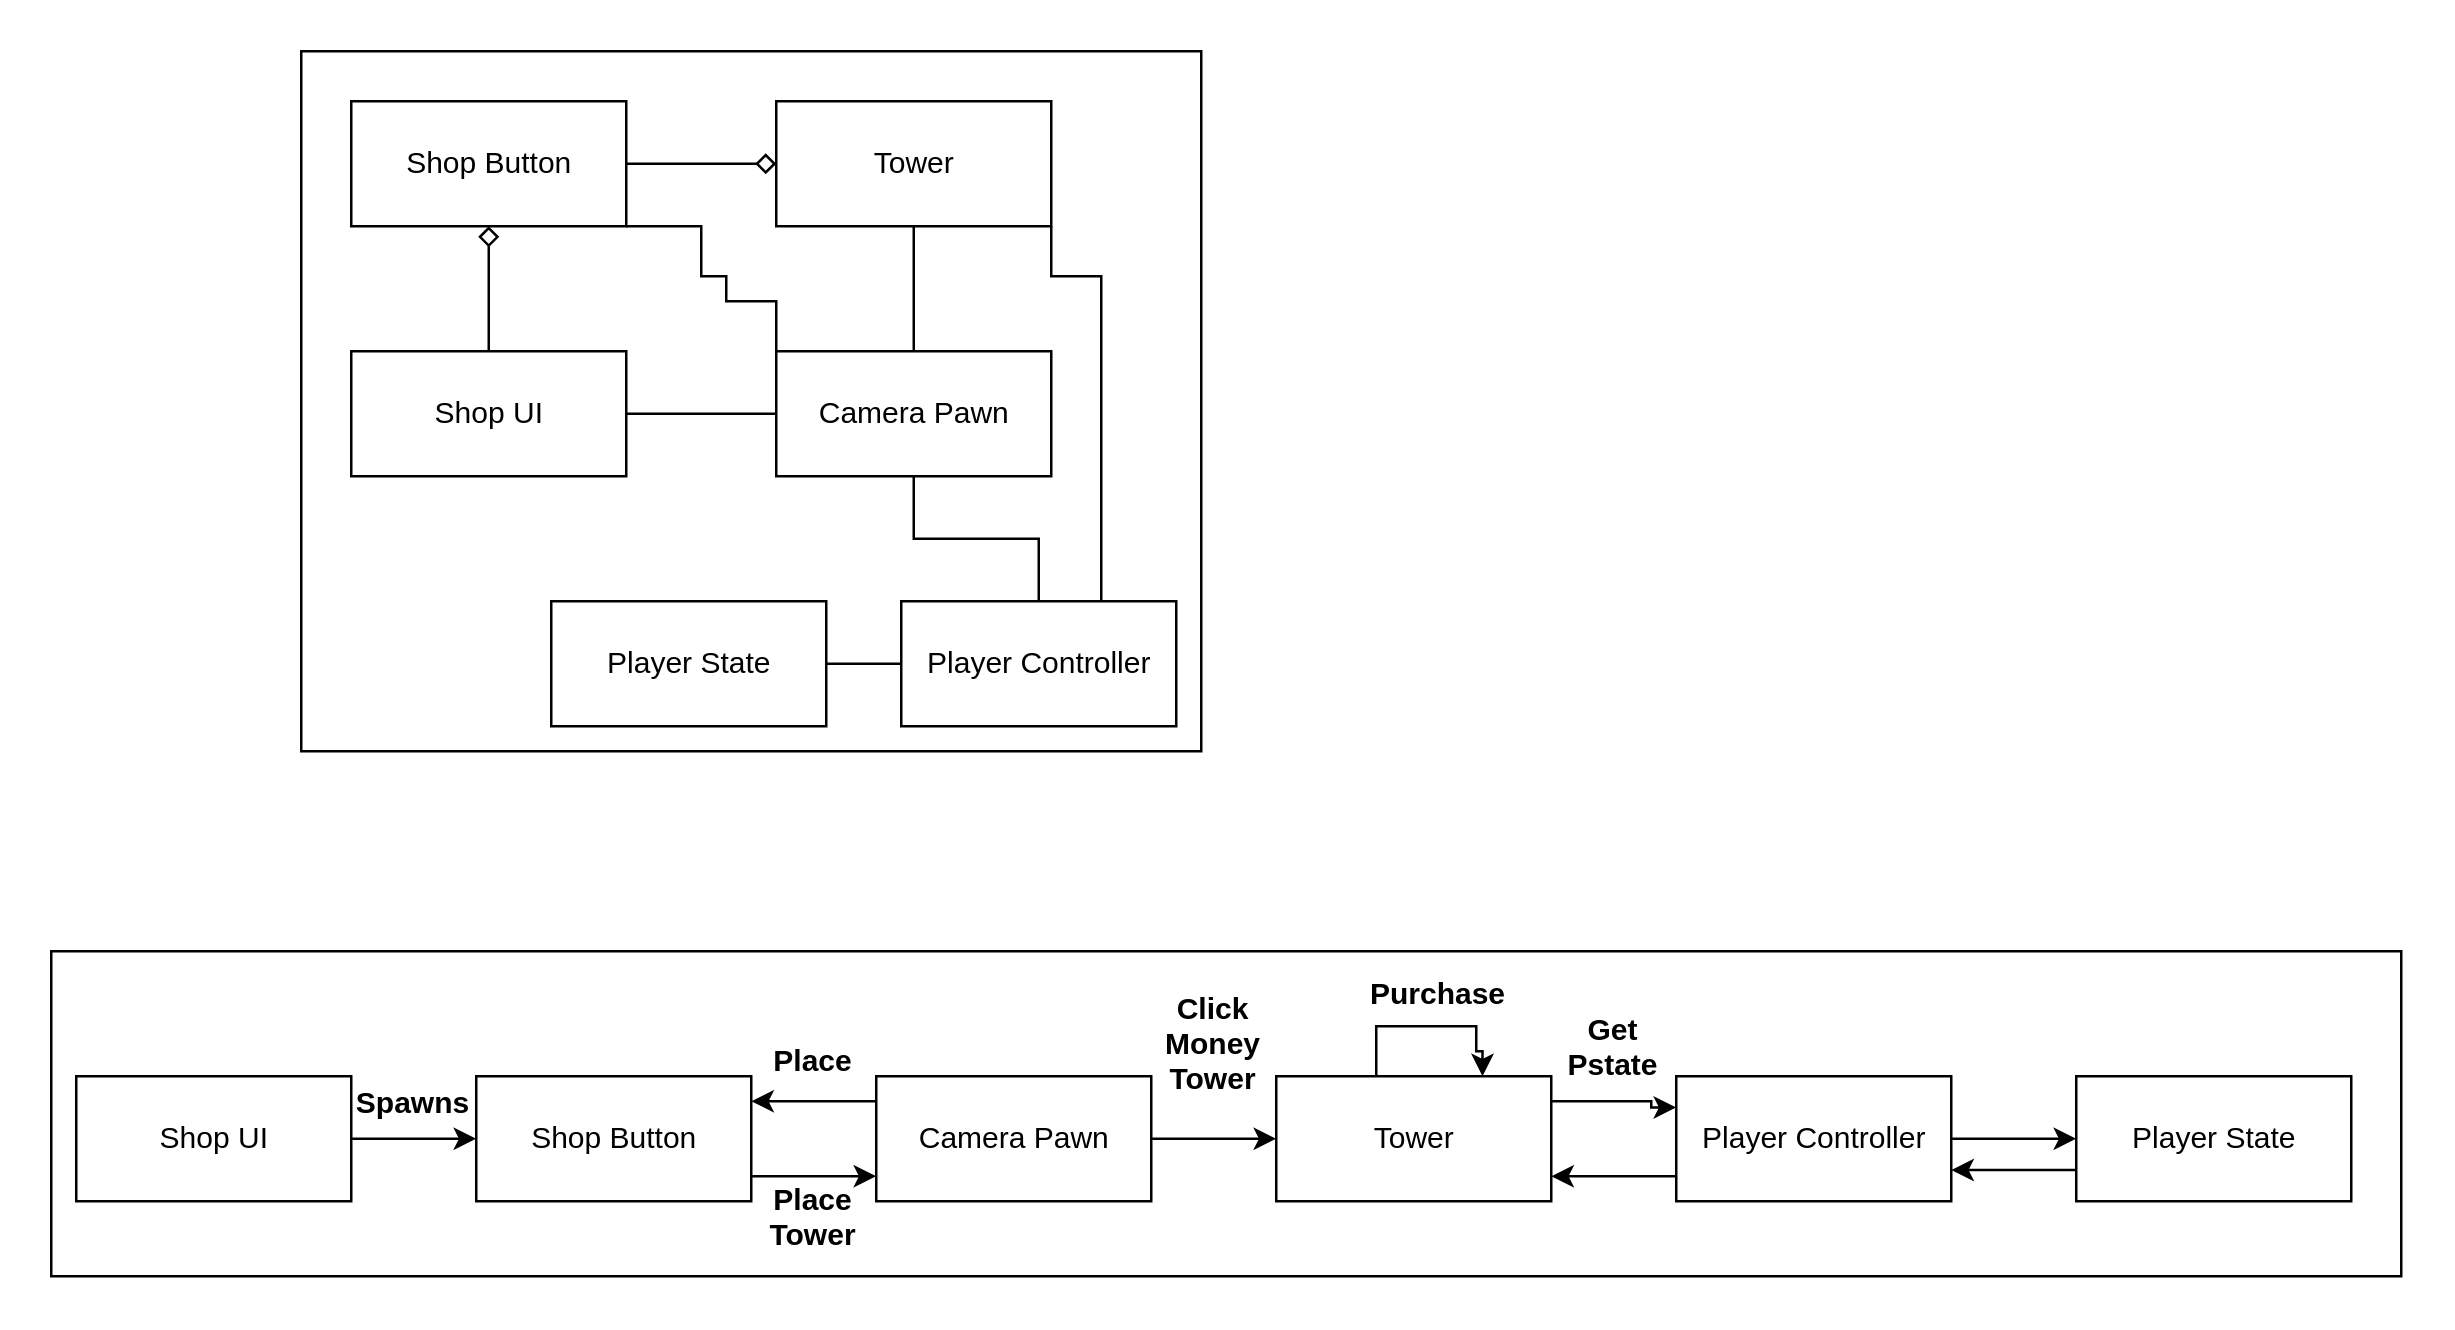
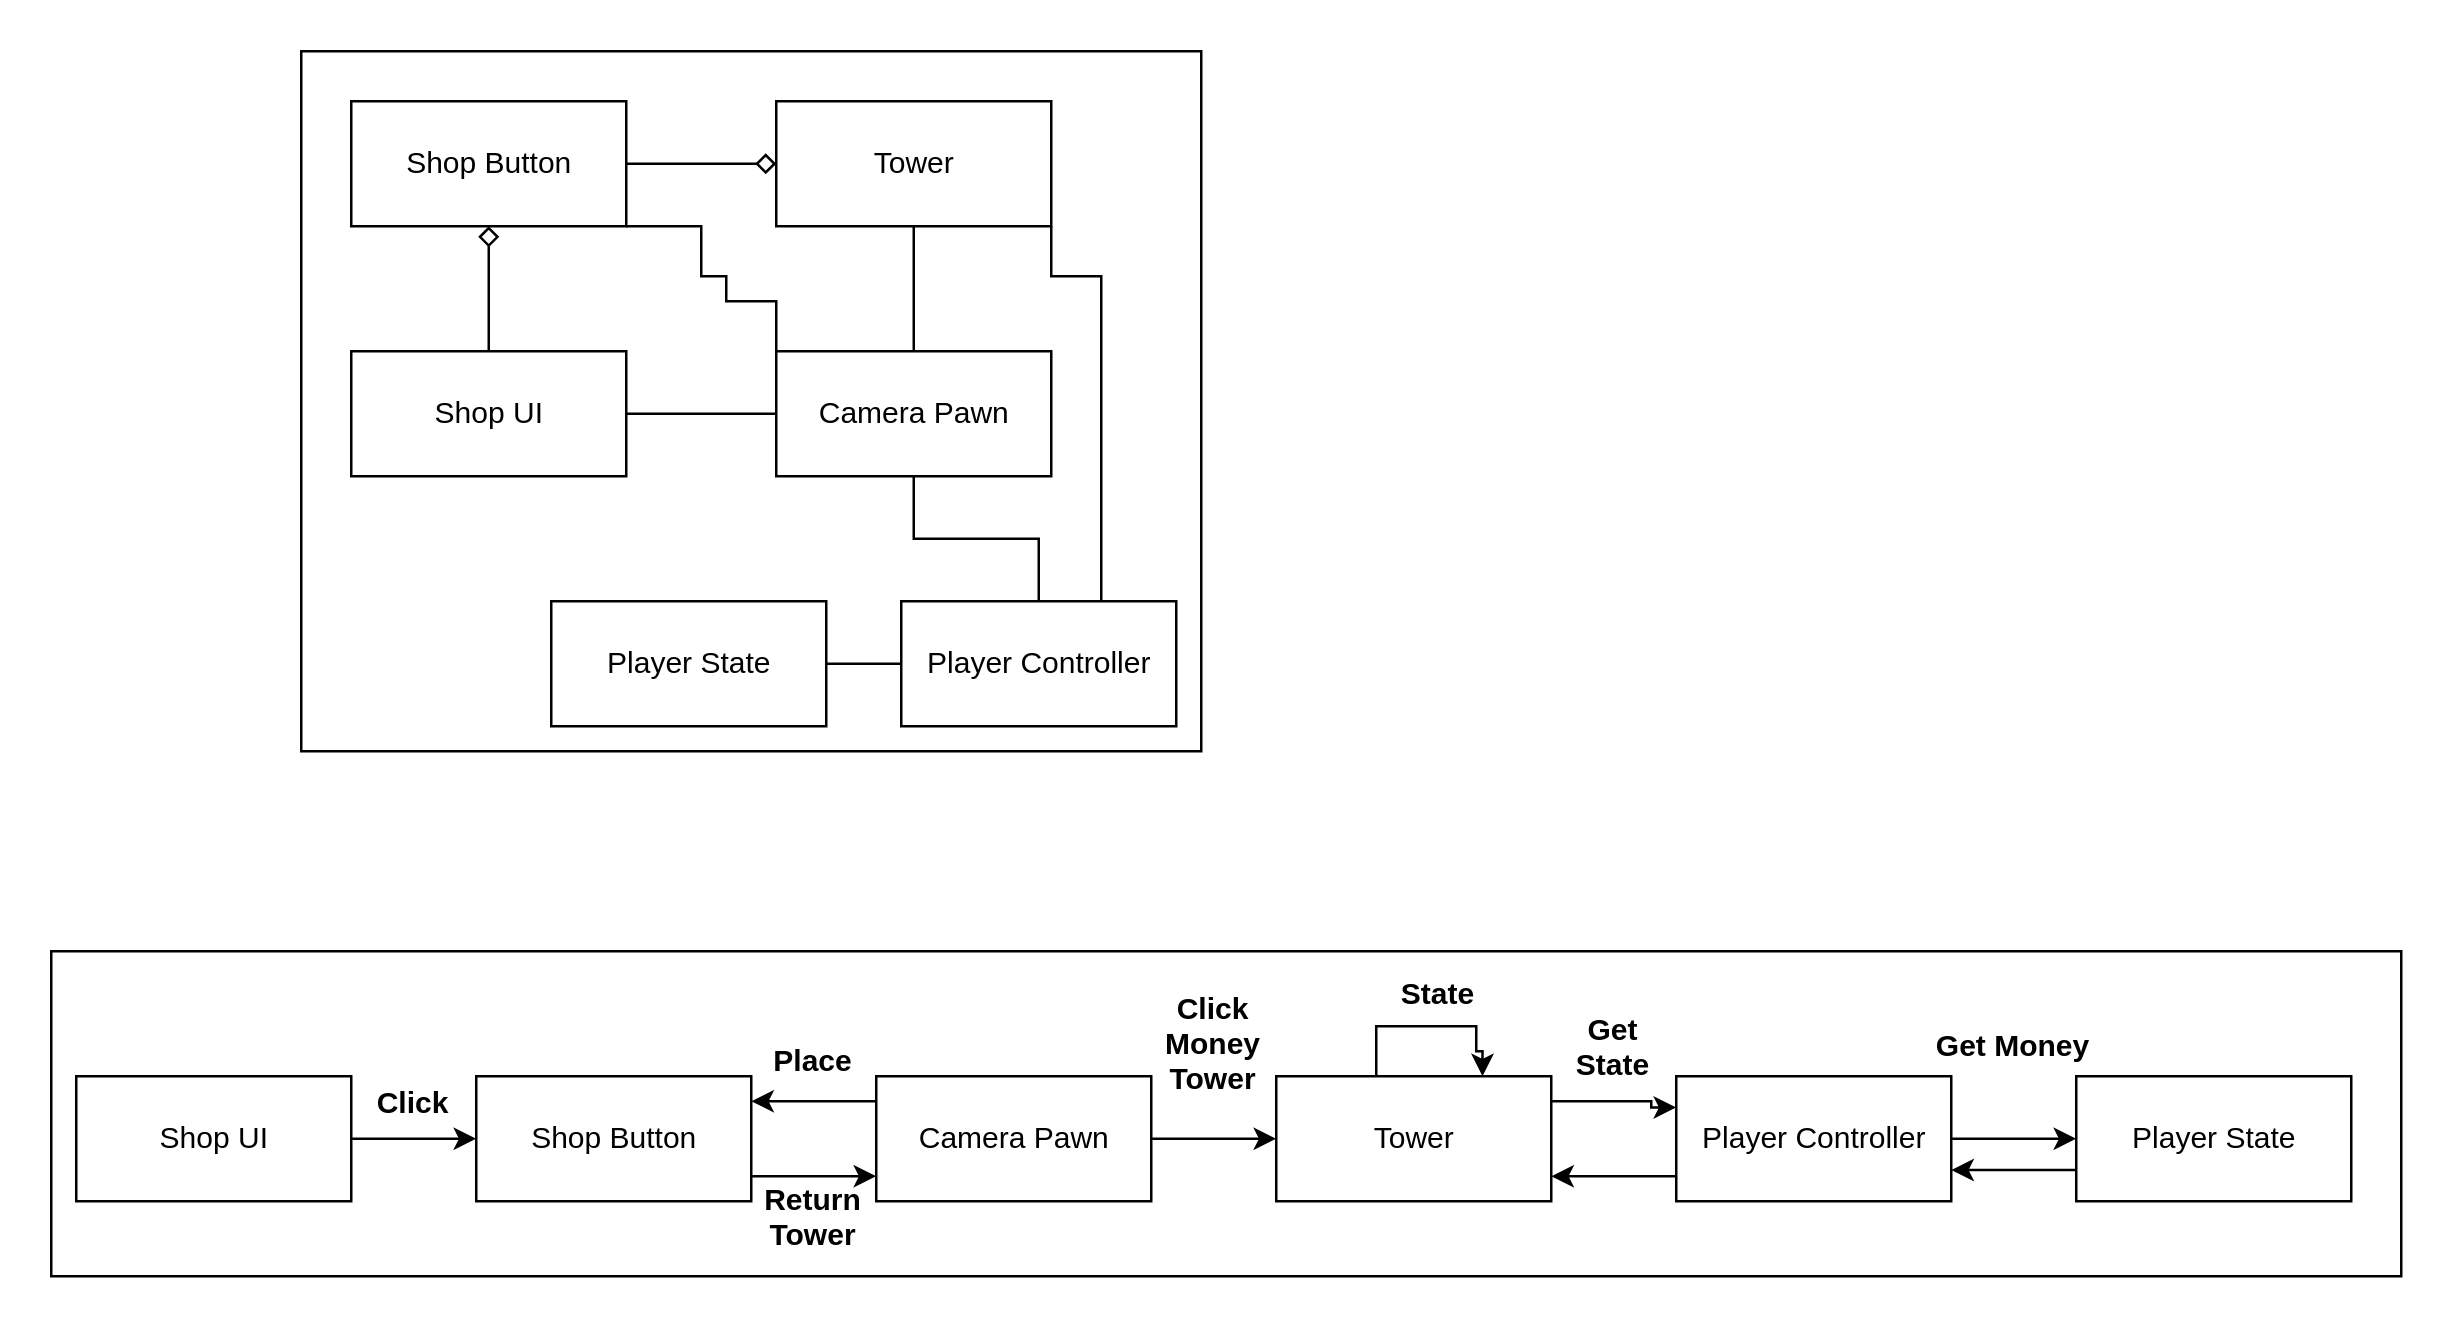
(1438, 994) -> (1438, 994)
(1613, 1030) -> (1613, 1030)
none -> (2014, 1045)
(413, 1103) -> (413, 1103)
(813, 1200) -> (813, 1200)
